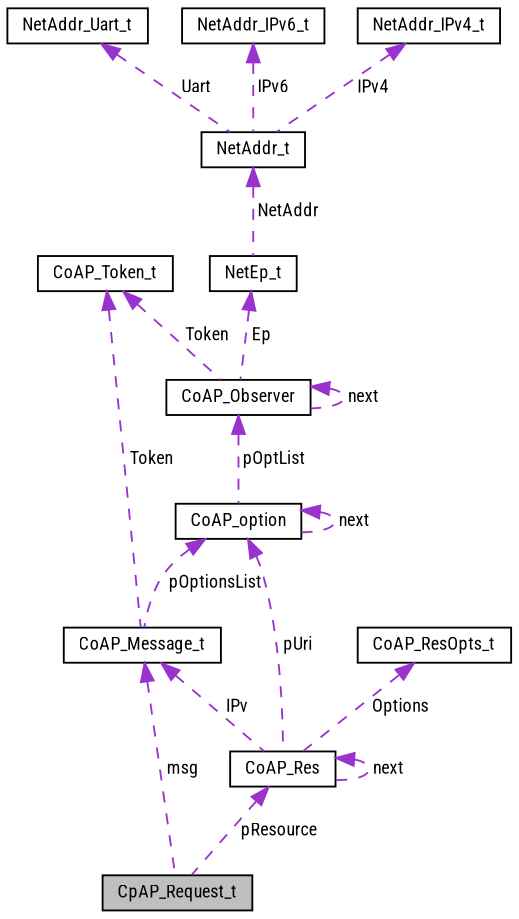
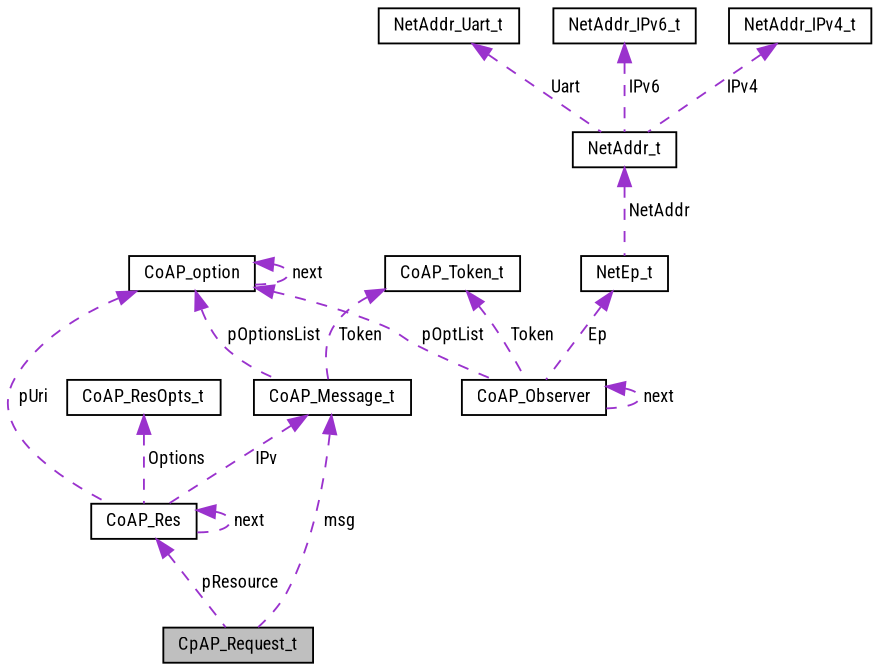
(238, 469) -> (387, 327)
